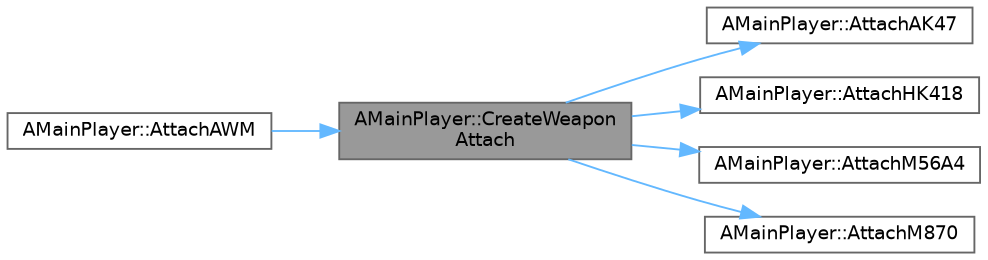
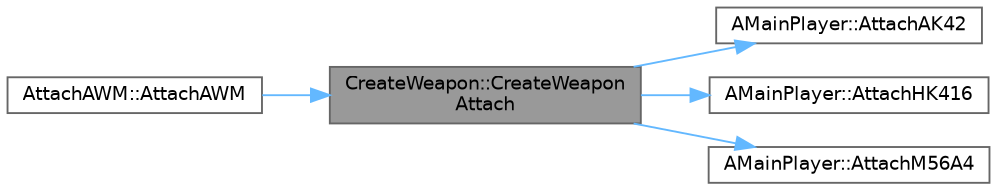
(840, 25) -> (849, 25)
(840, 95) -> (849, 95)
(139, 131) -> (135, 95)
(485, 131) -> (485, 95)
(840, 235) -> none
